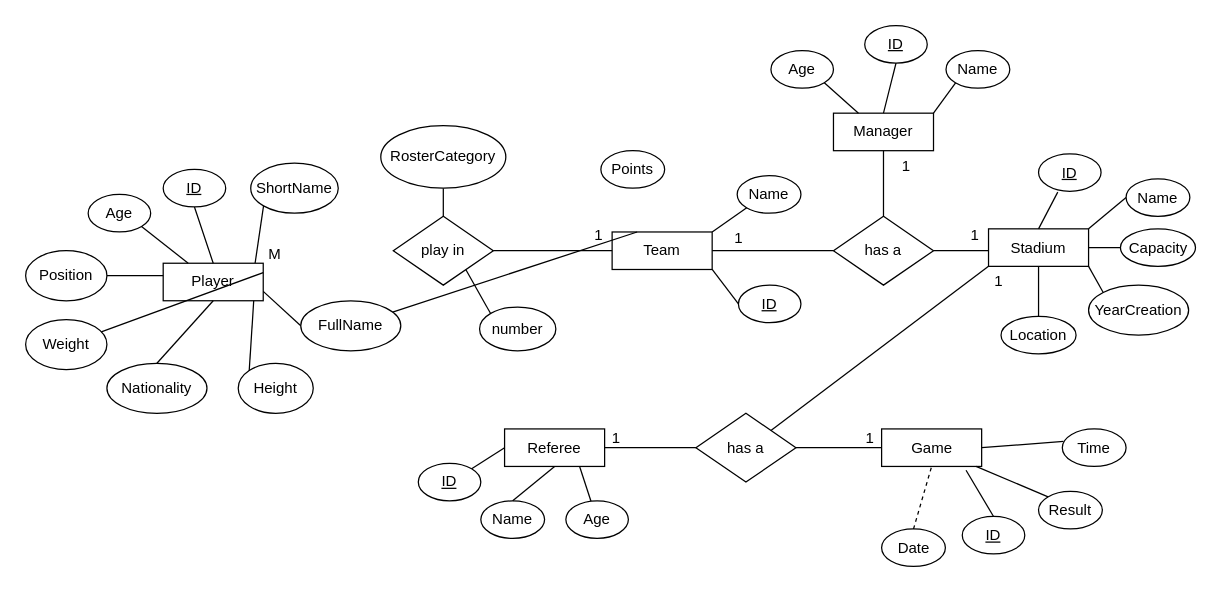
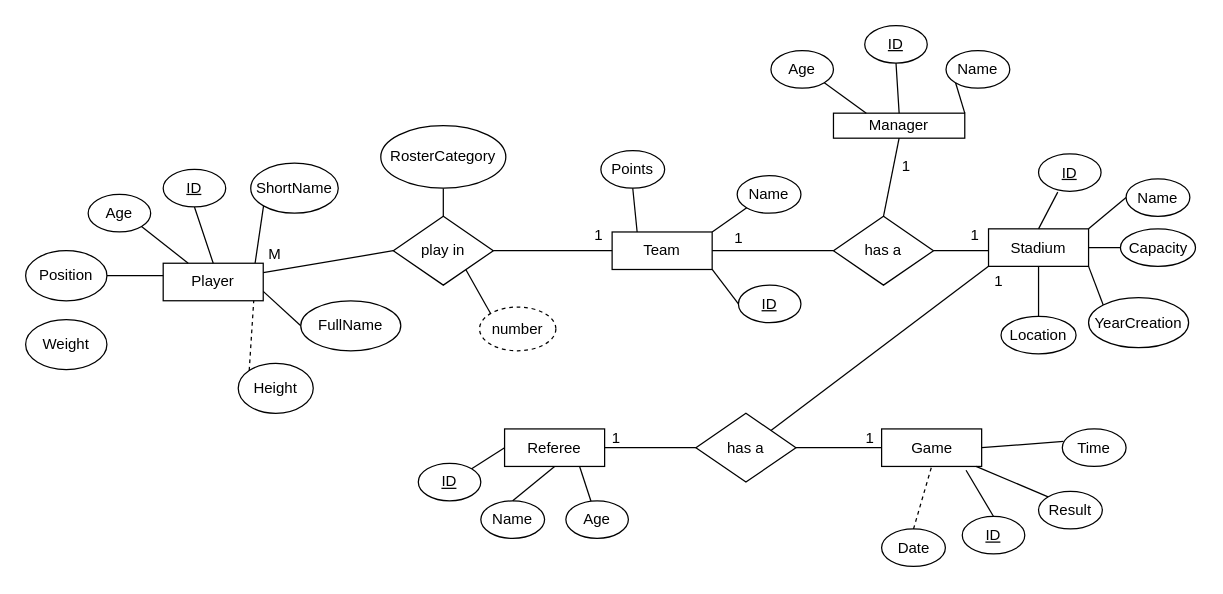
(883, 132) -> (899, 126)
(483, 282) -> (635, 211)
(182, 302) -> (328, 262)
(1138, 310) -> (1138, 323)
(518, 329) -> (518, 329)
(185, 332) -> none
(251, 335) -> (251, 335)
(157, 388) -> none
